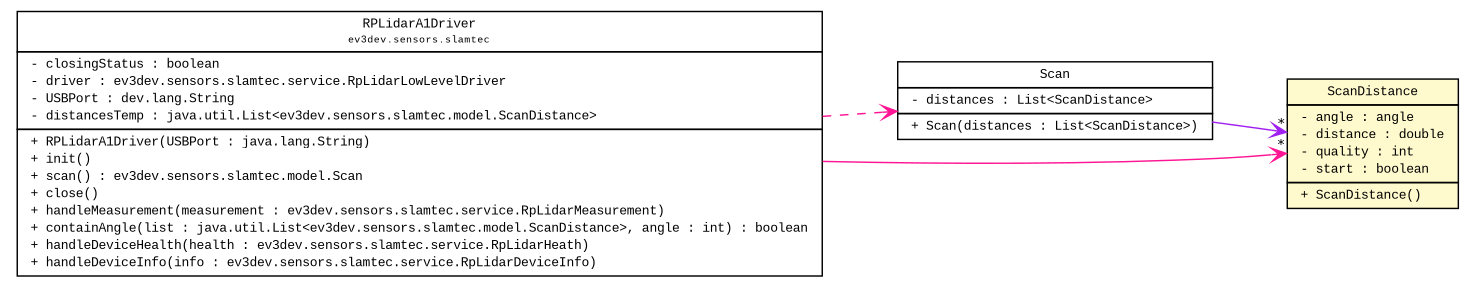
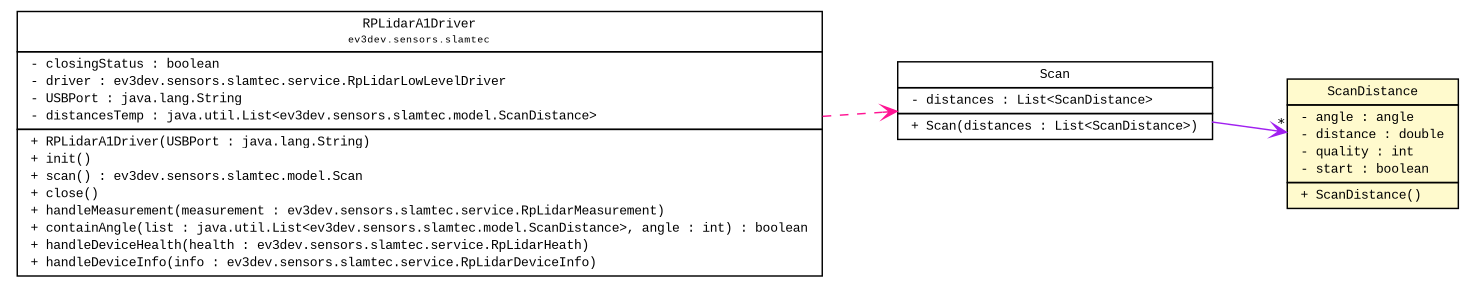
(133, 98) -> (137, 98)
(1047, 163) -> none
